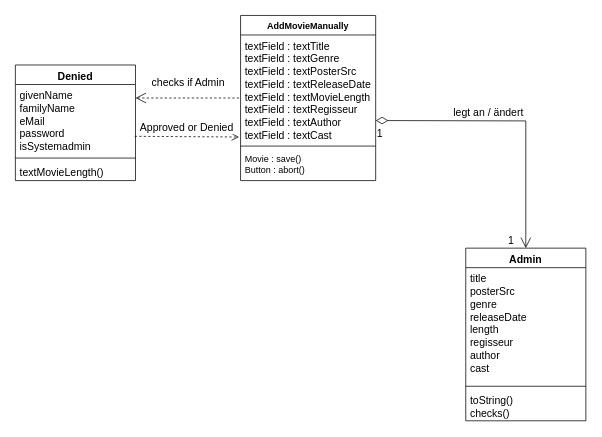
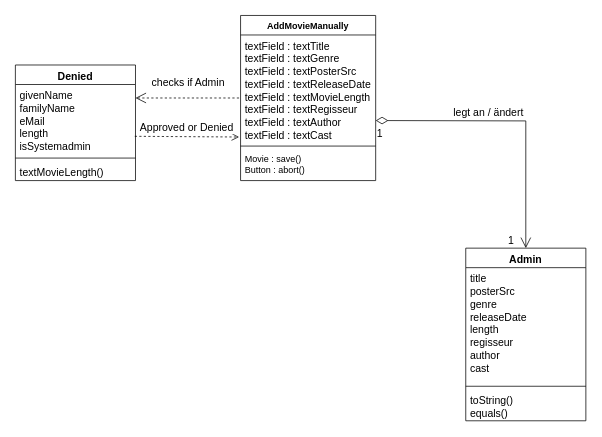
(45, 96) -> (45, 96)
(498, 400) -> (498, 400)
